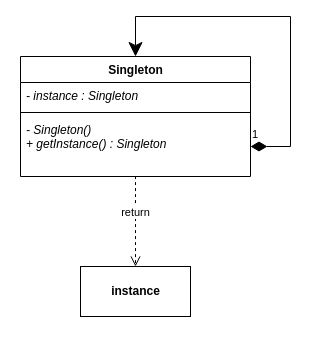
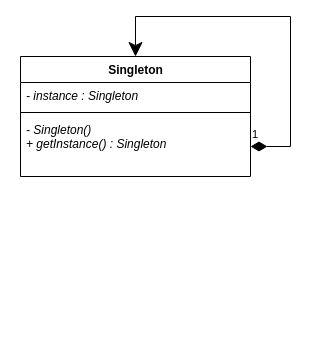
(136, 221) -> none
(136, 292) -> none
